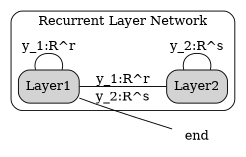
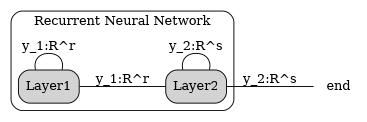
(123, 22) -> (122, 22)
(132, 116) -> (270, 87)
